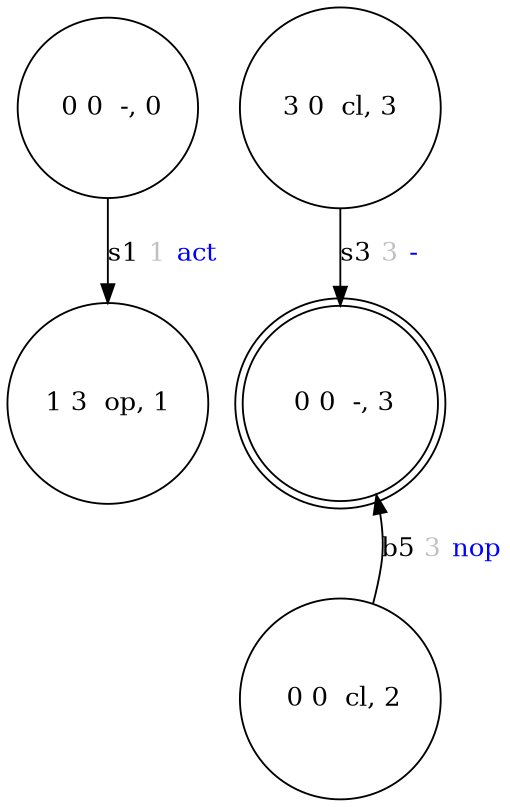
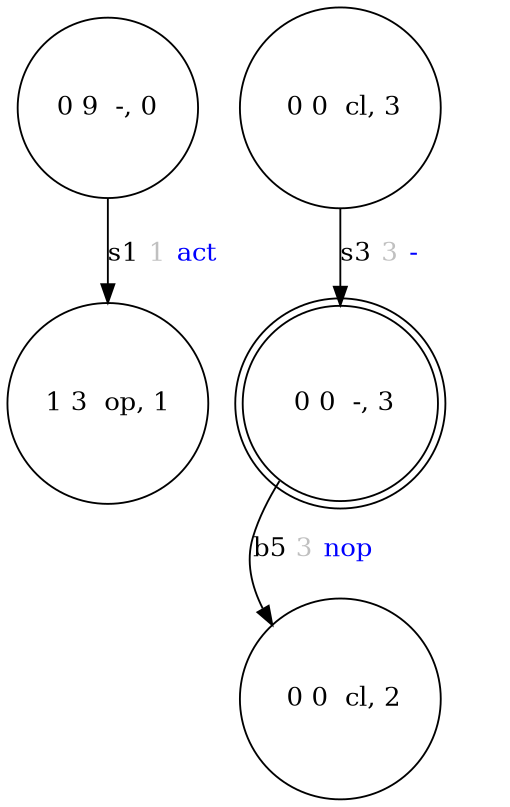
(108, 108) -> (108, 108)
(340, 108) -> (340, 108)
(382, 559) -> (252, 543)
